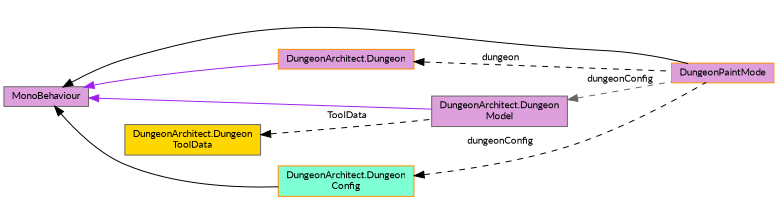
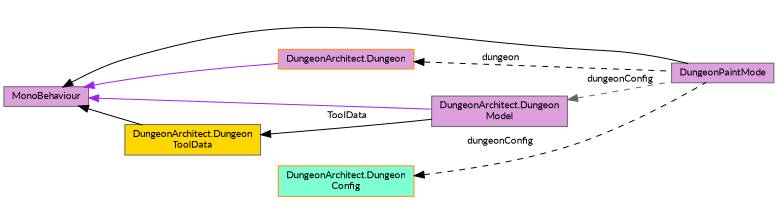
(723, 73) -> (723, 73)
(351, 127) -> (351, 127)
(160, 176) -> (115, 117)
